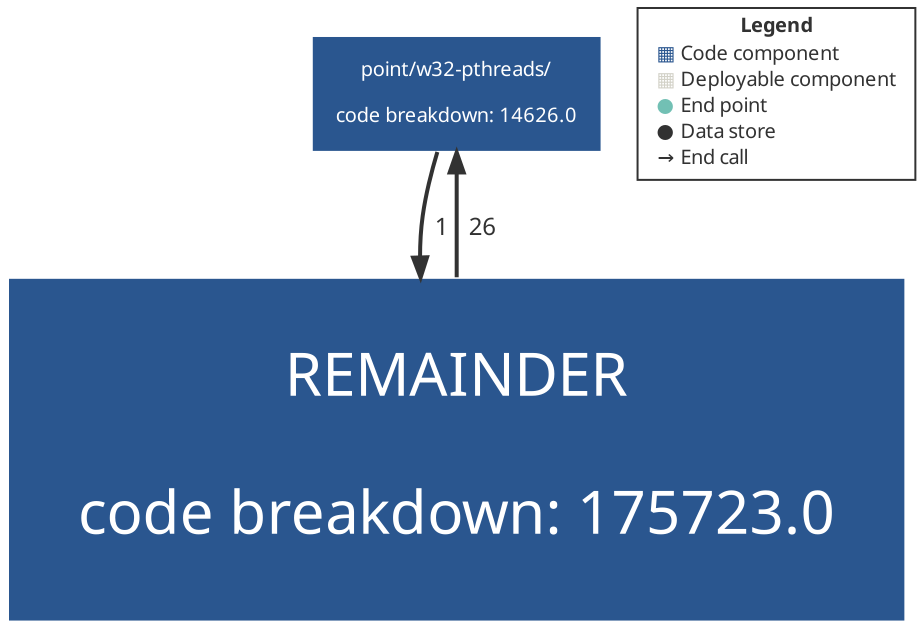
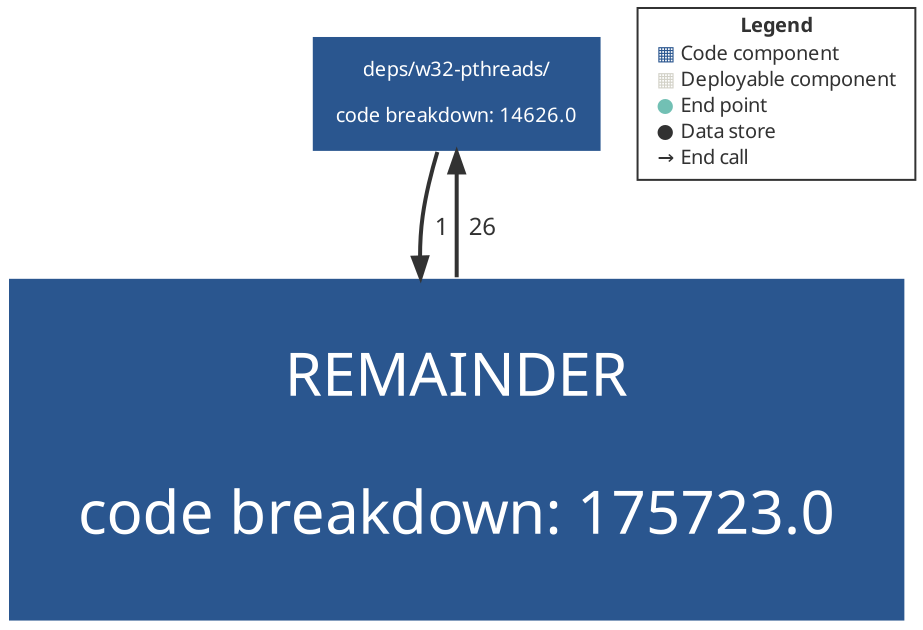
(457, 94) -> (457, 94)
